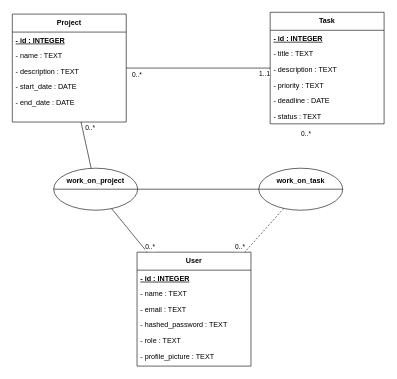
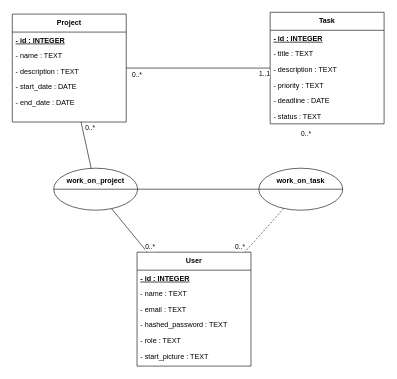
(182, 356) -> (180, 356)
